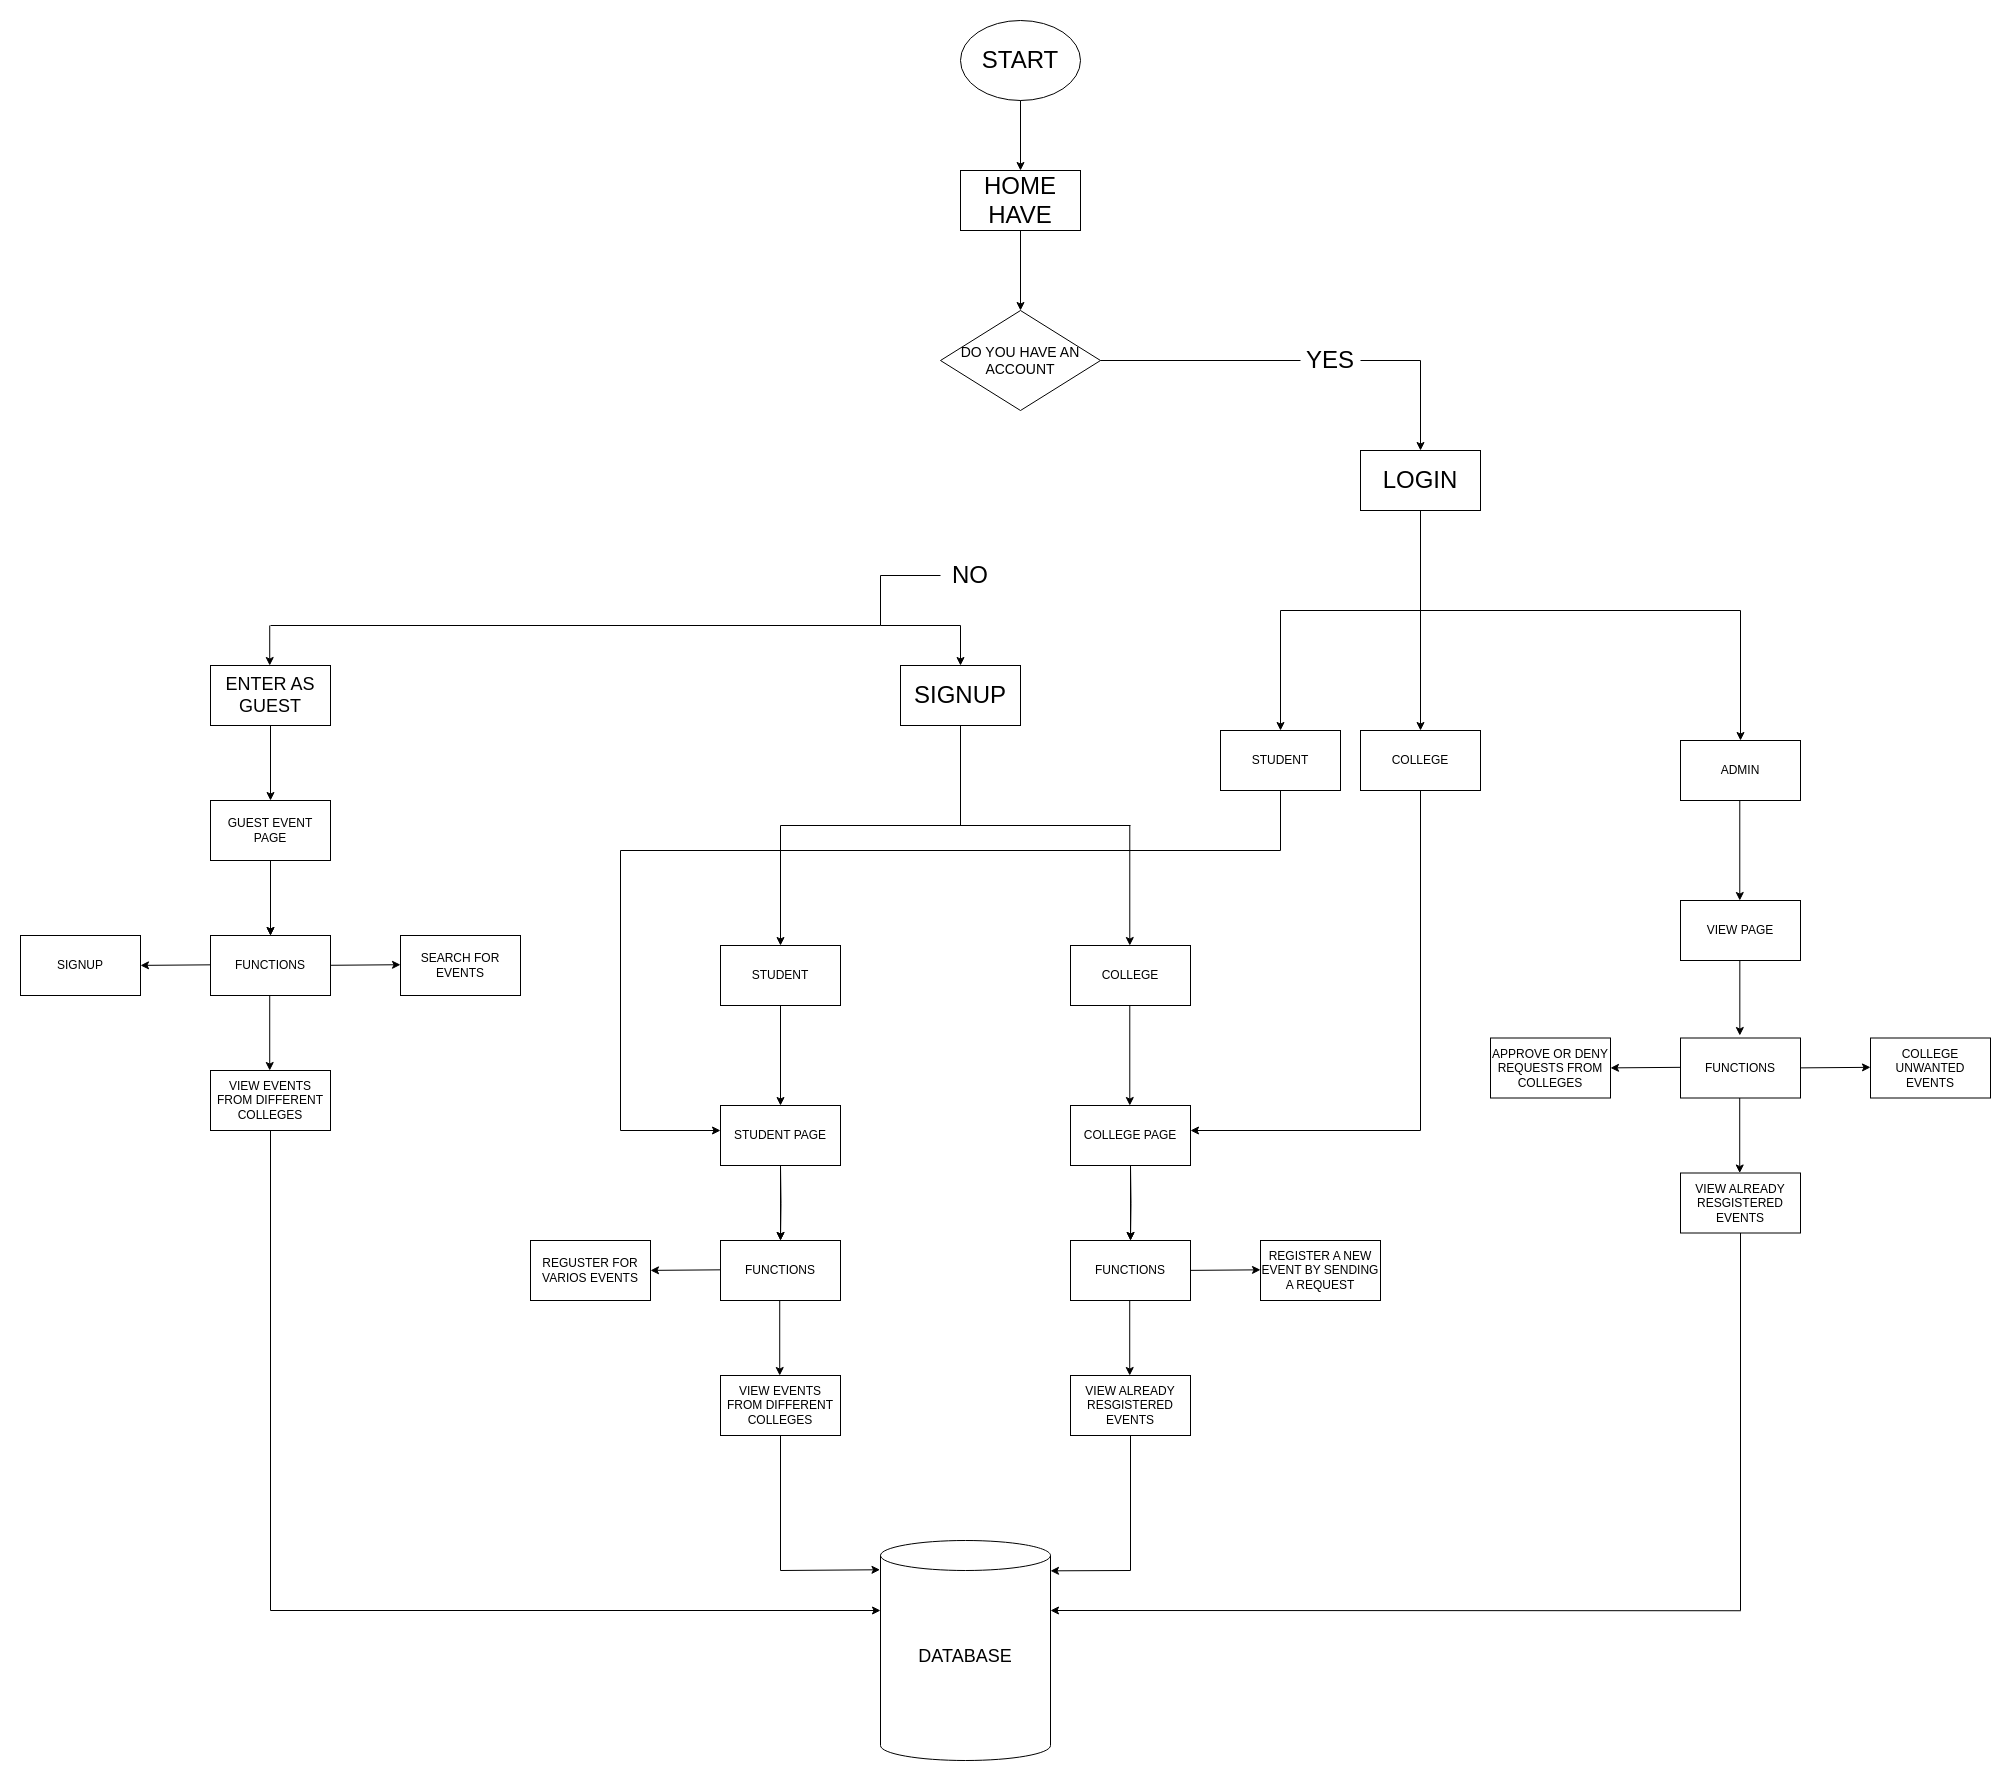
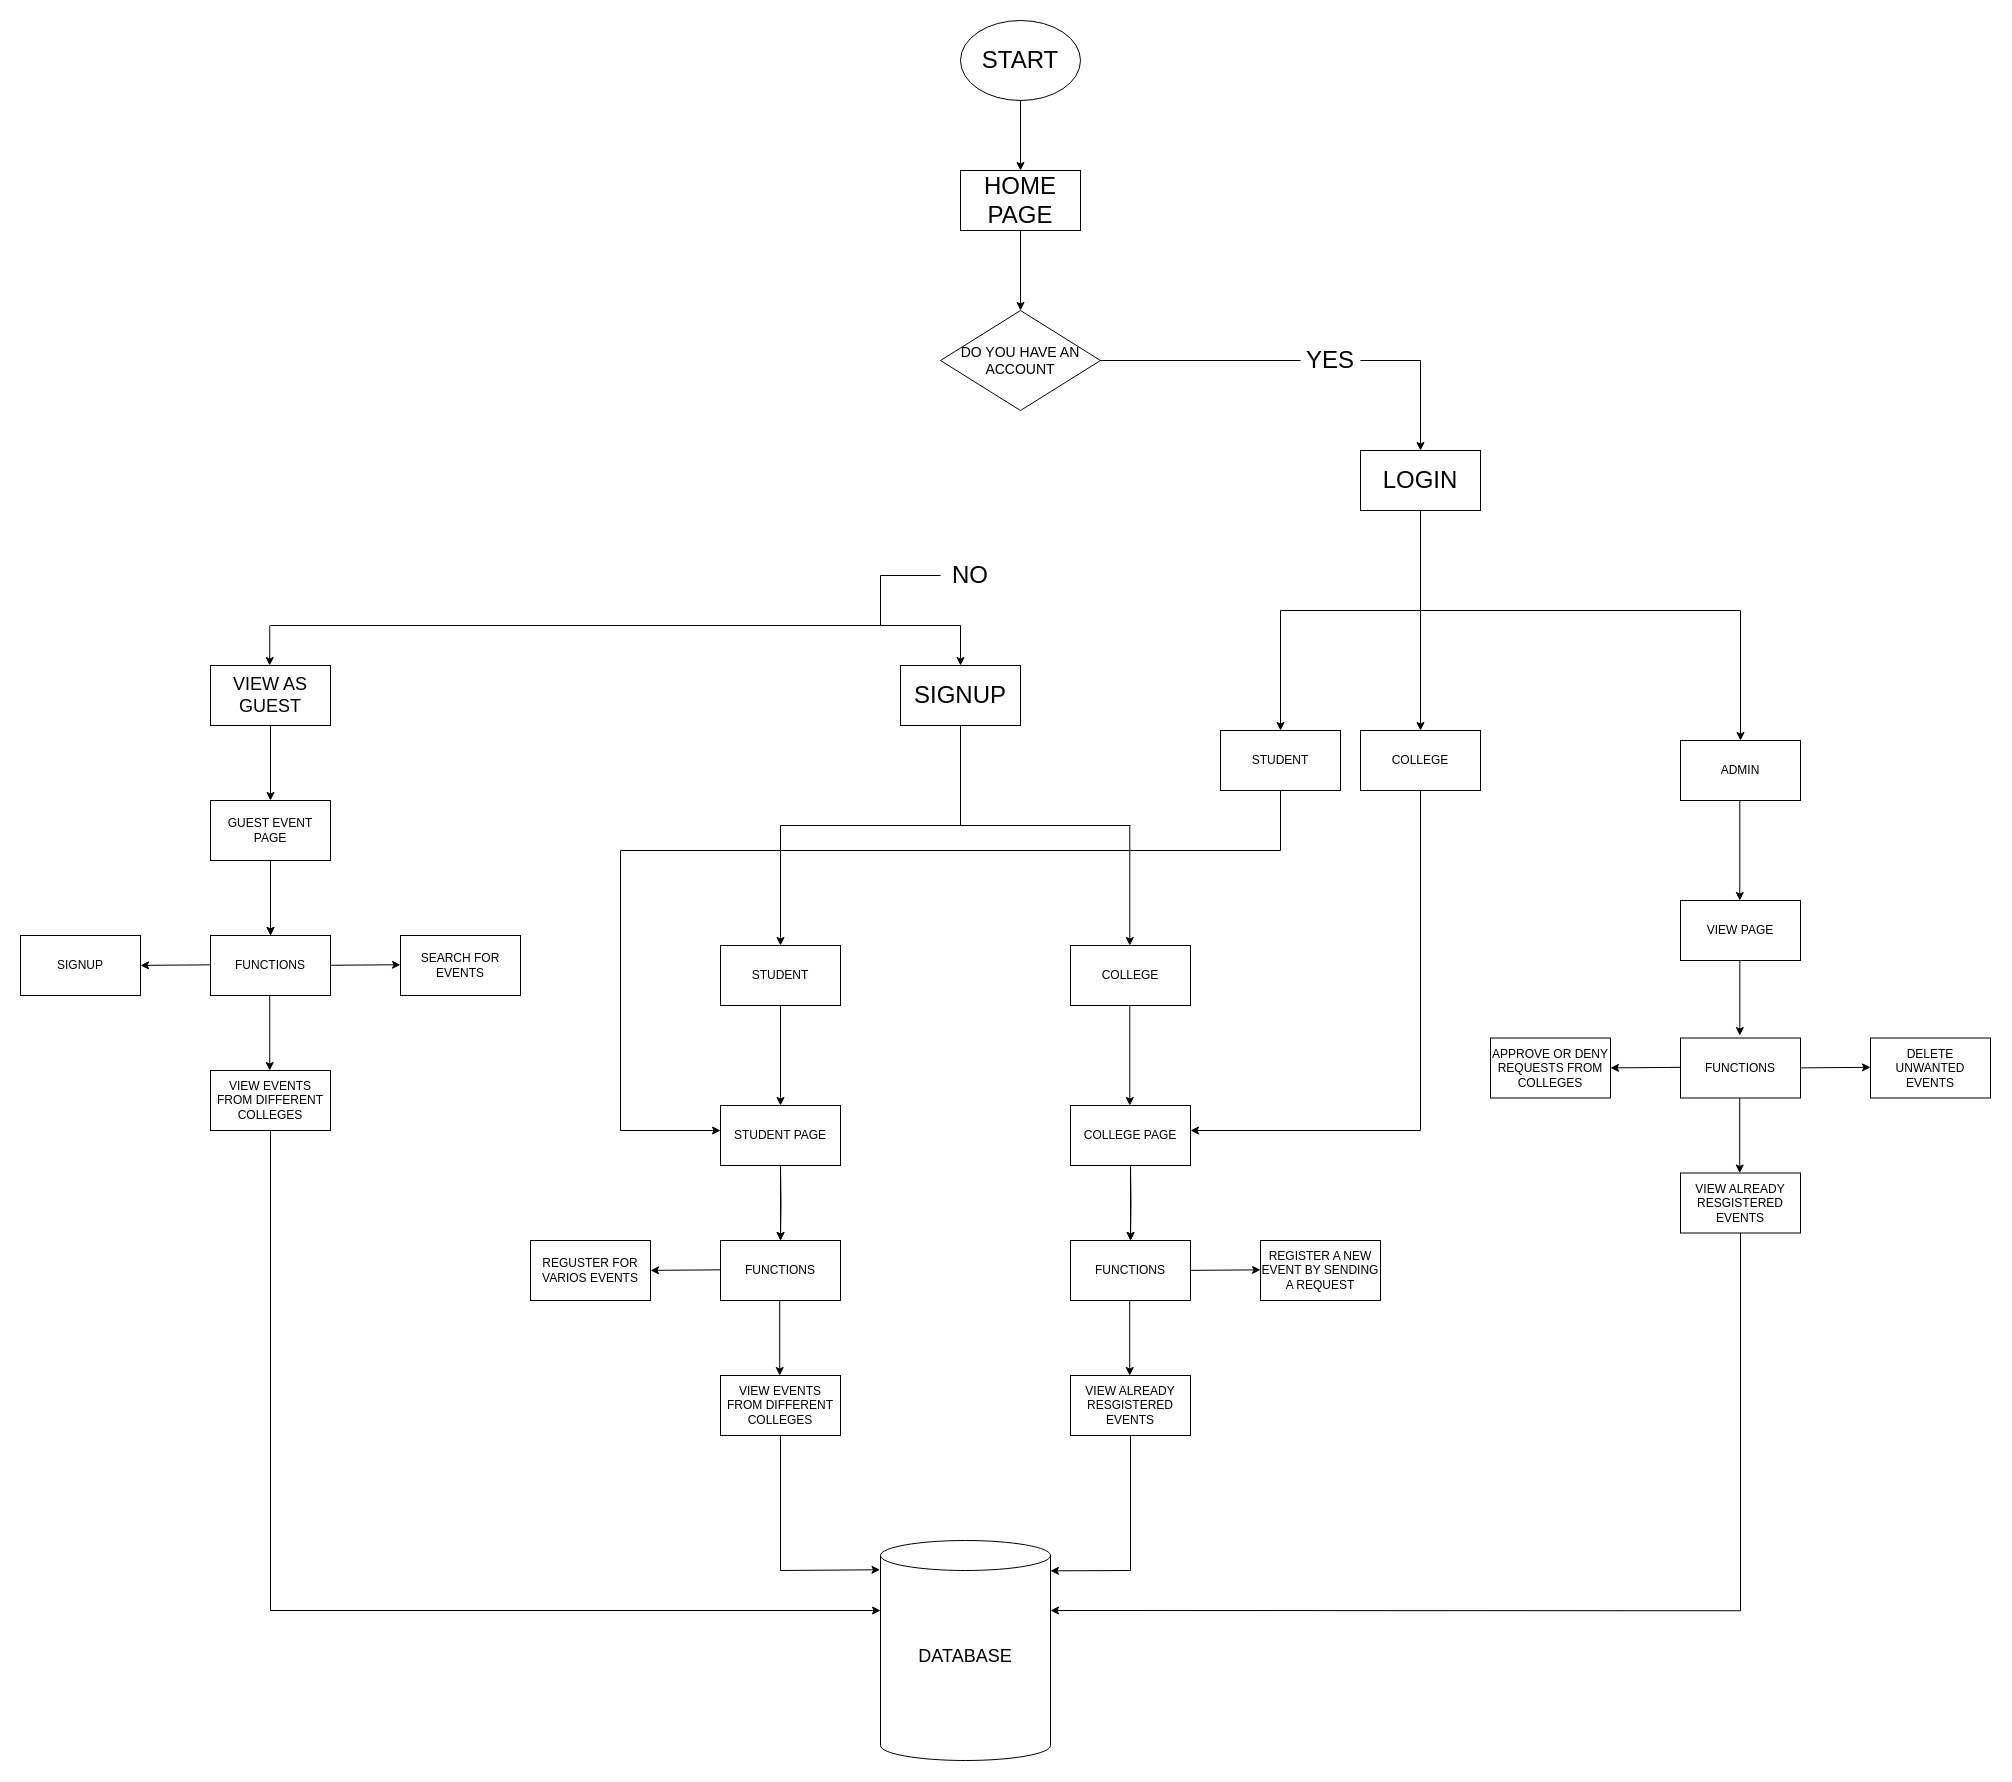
(1021, 201) -> (1021, 201)
(271, 696) -> (271, 696)
(1931, 1069) -> (1931, 1069)
